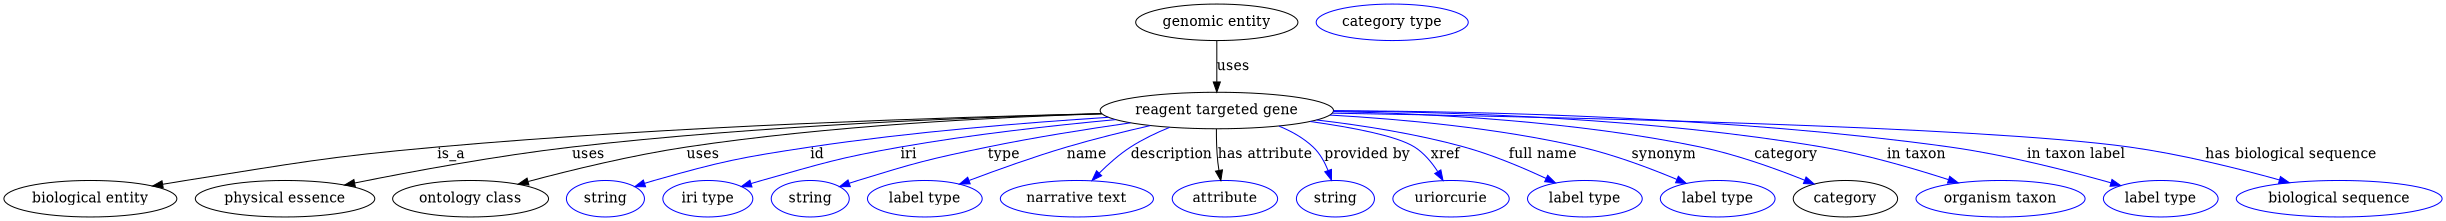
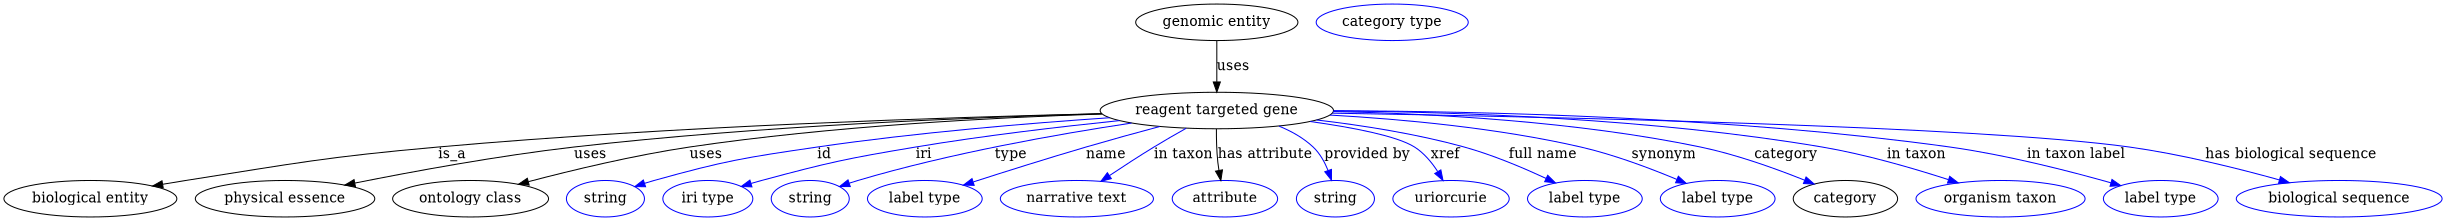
(1172, 155) -> (1183, 155)
